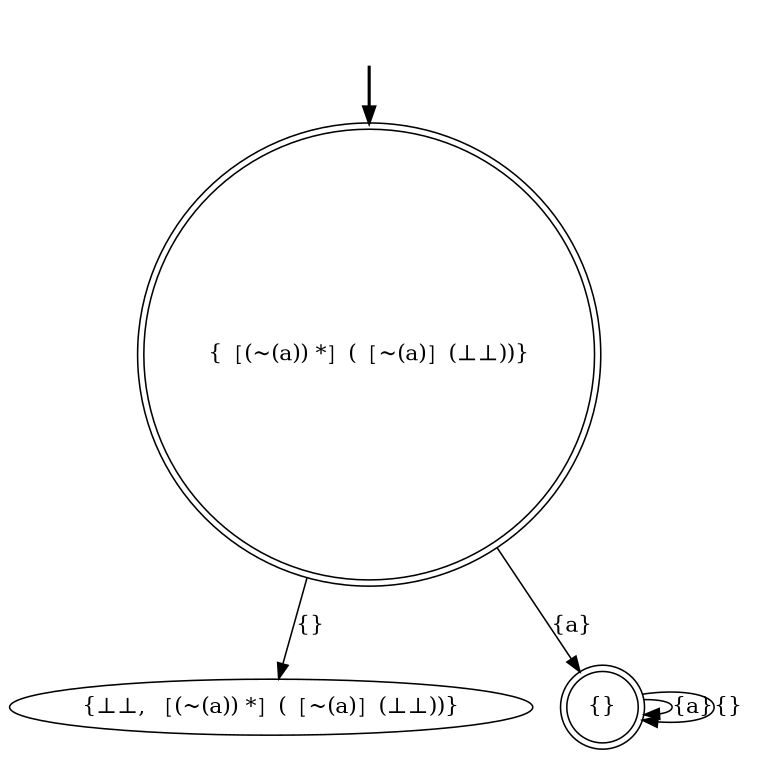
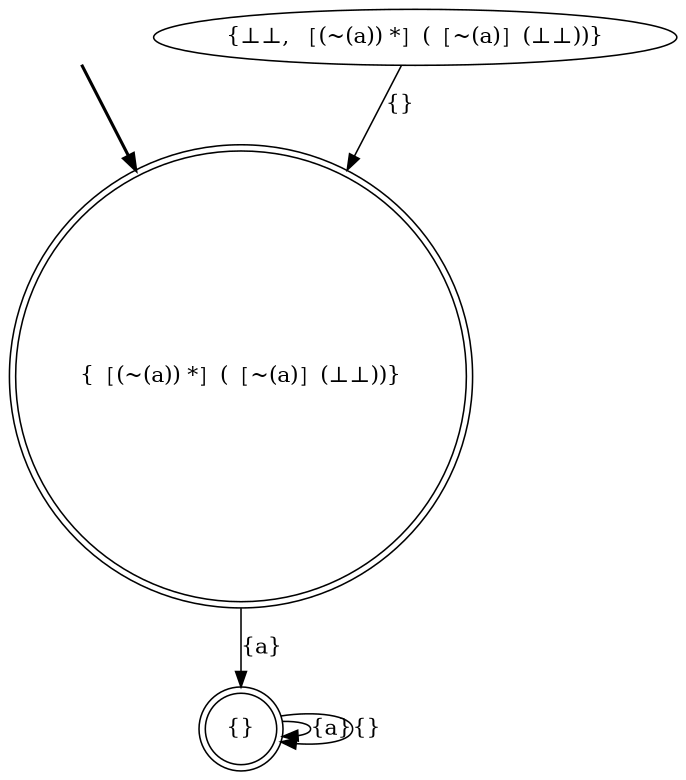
(295, 621) -> (378, 111)
